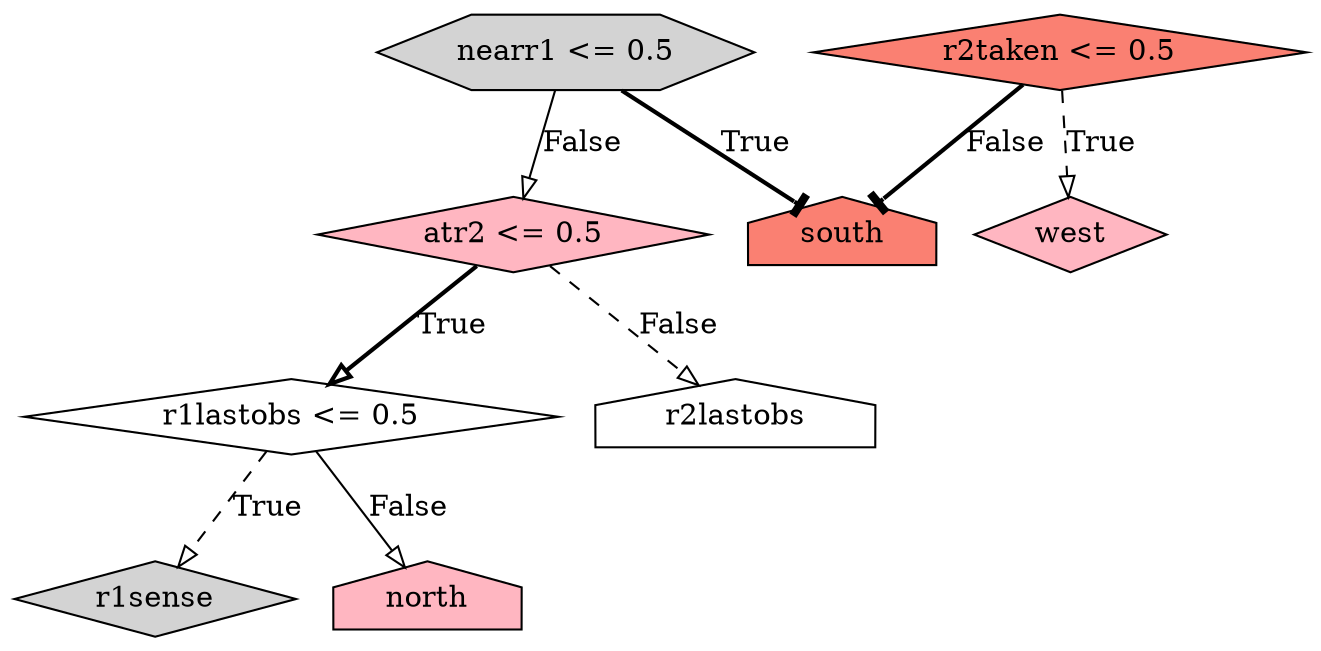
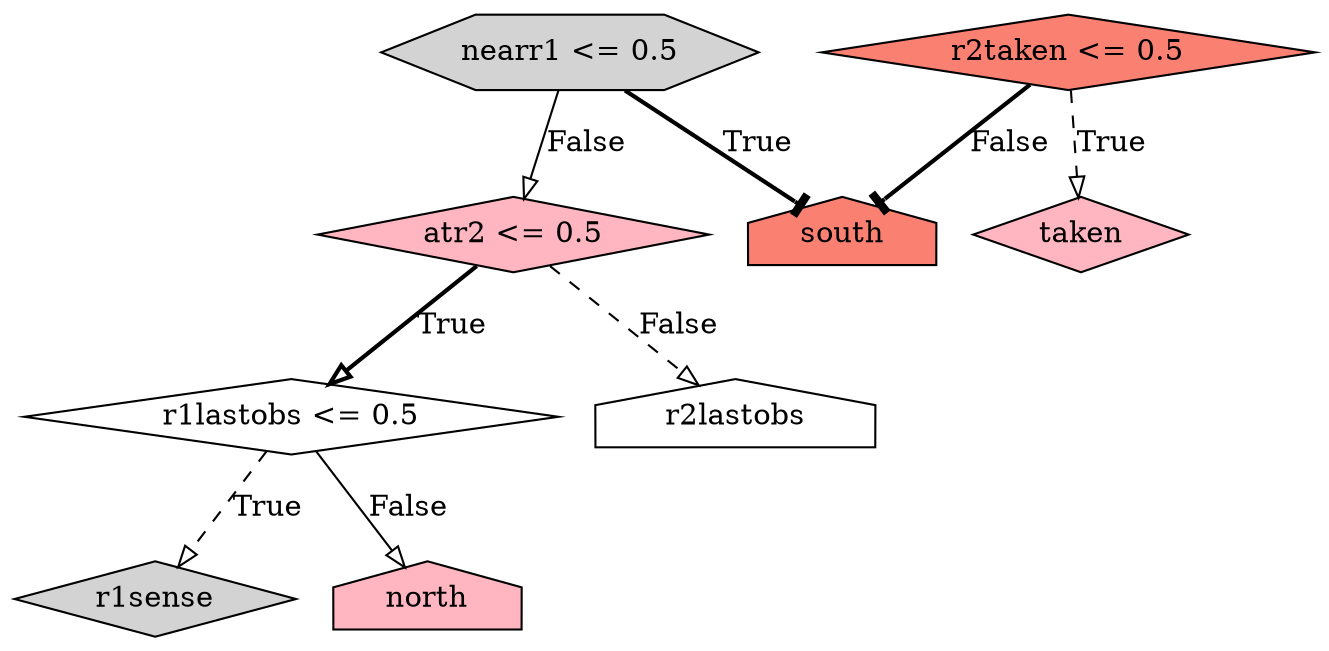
(1070, 235) -> (1081, 235)
